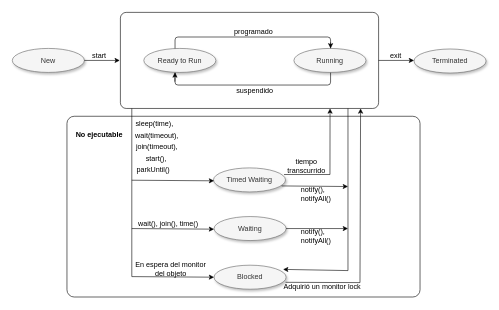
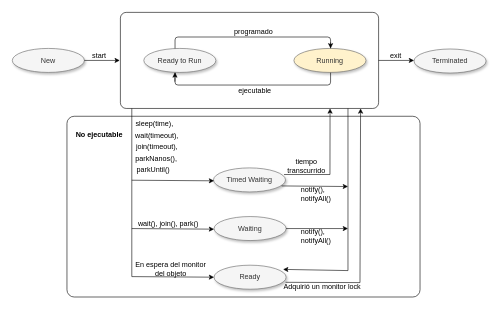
(330, 60) -> (330, 60)
(255, 90) -> (255, 90)
(156, 159) -> (156, 159)
(168, 224) -> (168, 224)
(250, 277) -> (250, 277)
